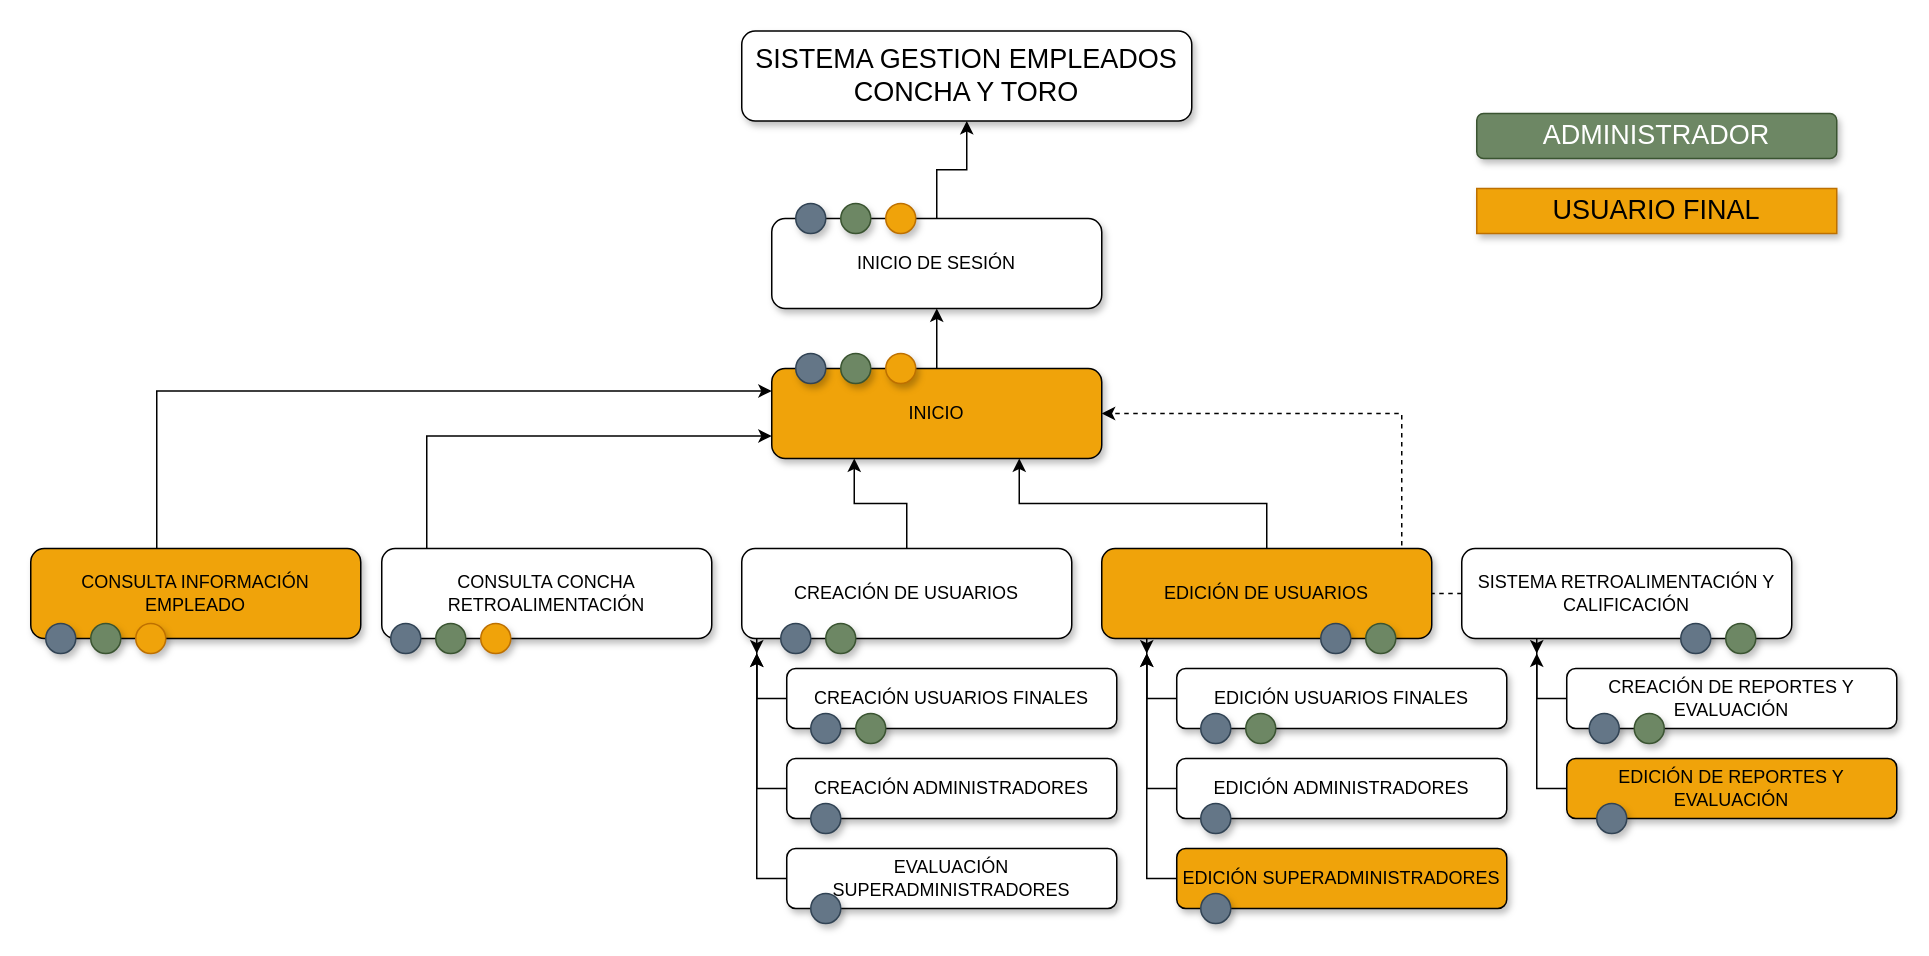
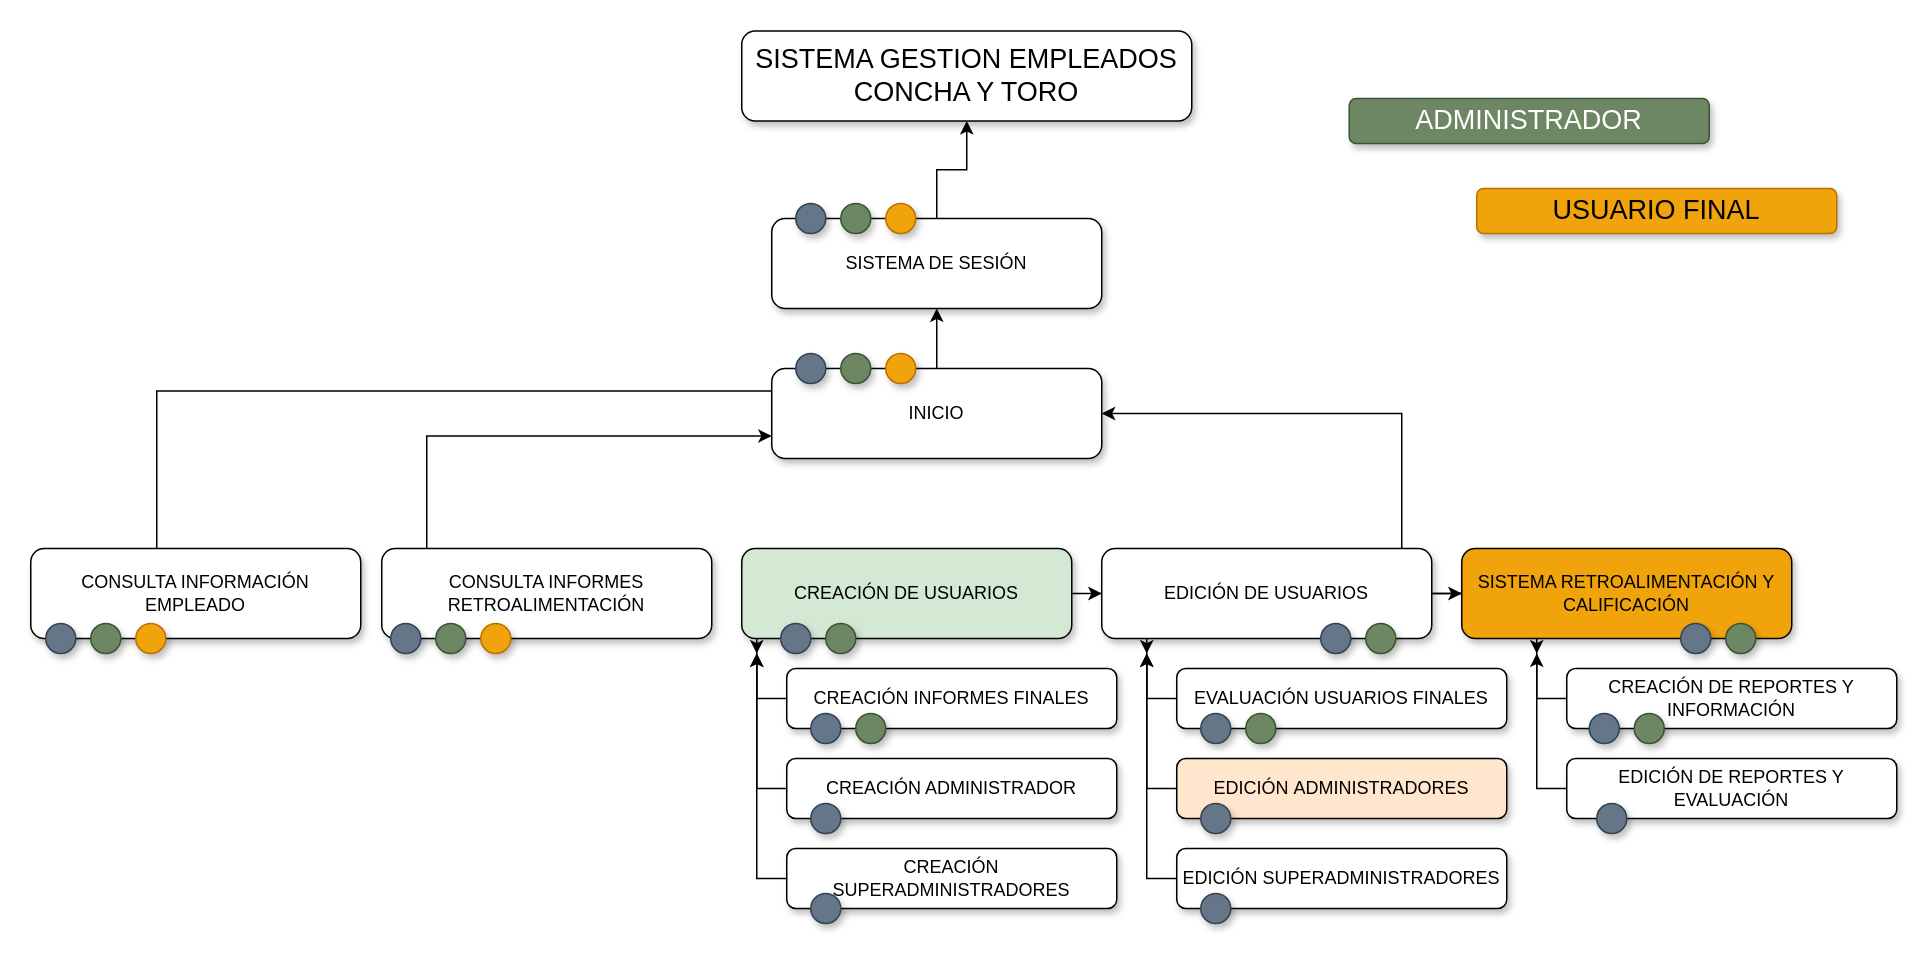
(1657, 136) -> (1529, 121)
(1657, 211) -> (1657, 211)
(937, 263) -> (937, 263)
(760, 391) -> (765, 391)
(937, 413) -> (937, 413)
(1361, 413) -> (1361, 413)
(886, 503) -> (1092, 593)
(1149, 503) -> (1462, 593)
(196, 593) -> (196, 593)
(547, 593) -> (547, 593)
(907, 593) -> (907, 593)
(1267, 593) -> (1267, 593)
(1627, 593) -> (1627, 593)
(952, 698) -> (952, 698)
(1342, 698) -> (1342, 698)
(1732, 698) -> (1732, 698)
(952, 788) -> (952, 788)
(1342, 788) -> (1342, 788)
(1732, 788) -> (1732, 788)
(952, 878) -> (952, 878)
(1342, 878) -> (1342, 878)
